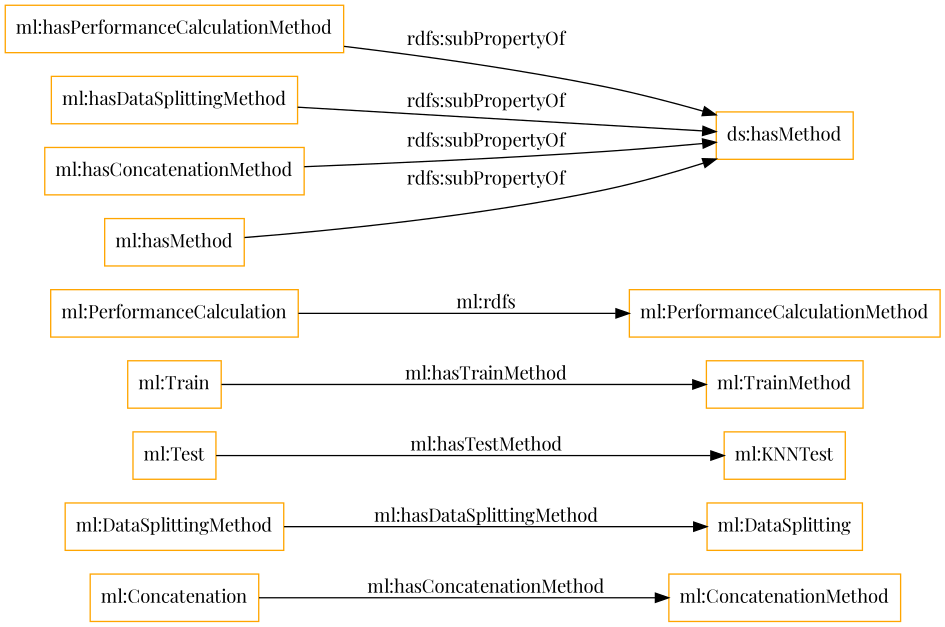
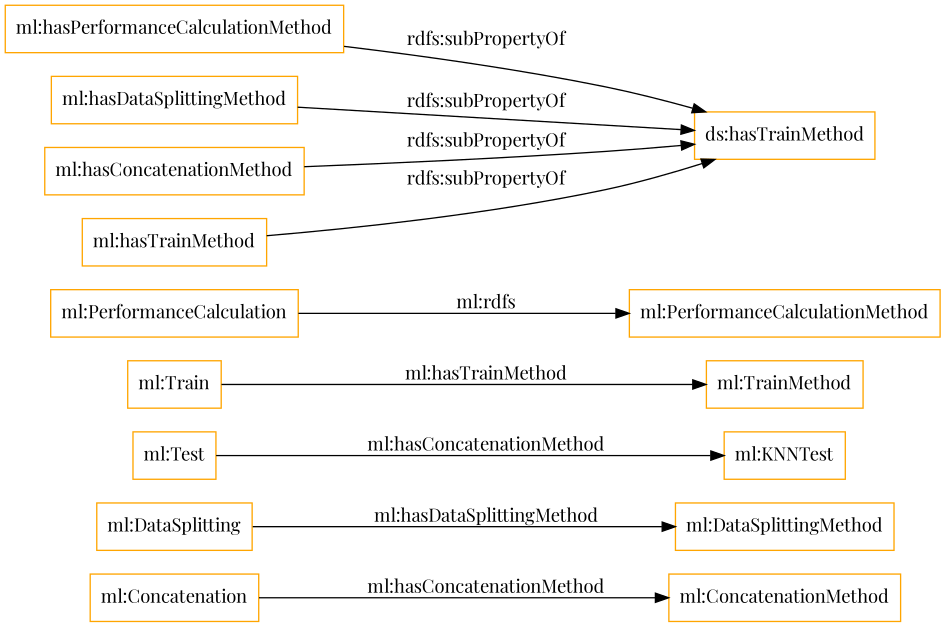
(785, 136) -> (785, 136)
(174, 242) -> (174, 242)
(487, 446) -> (487, 446)
(489, 527) -> (457, 527)
